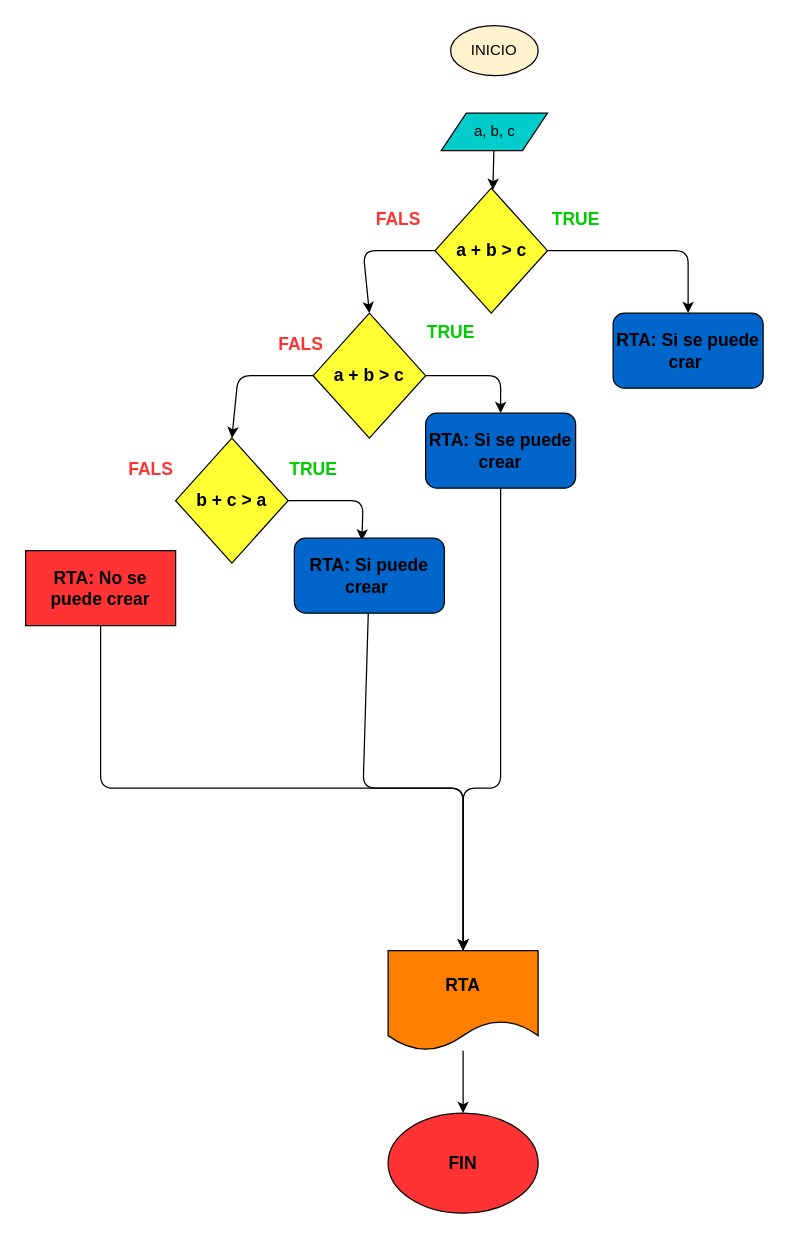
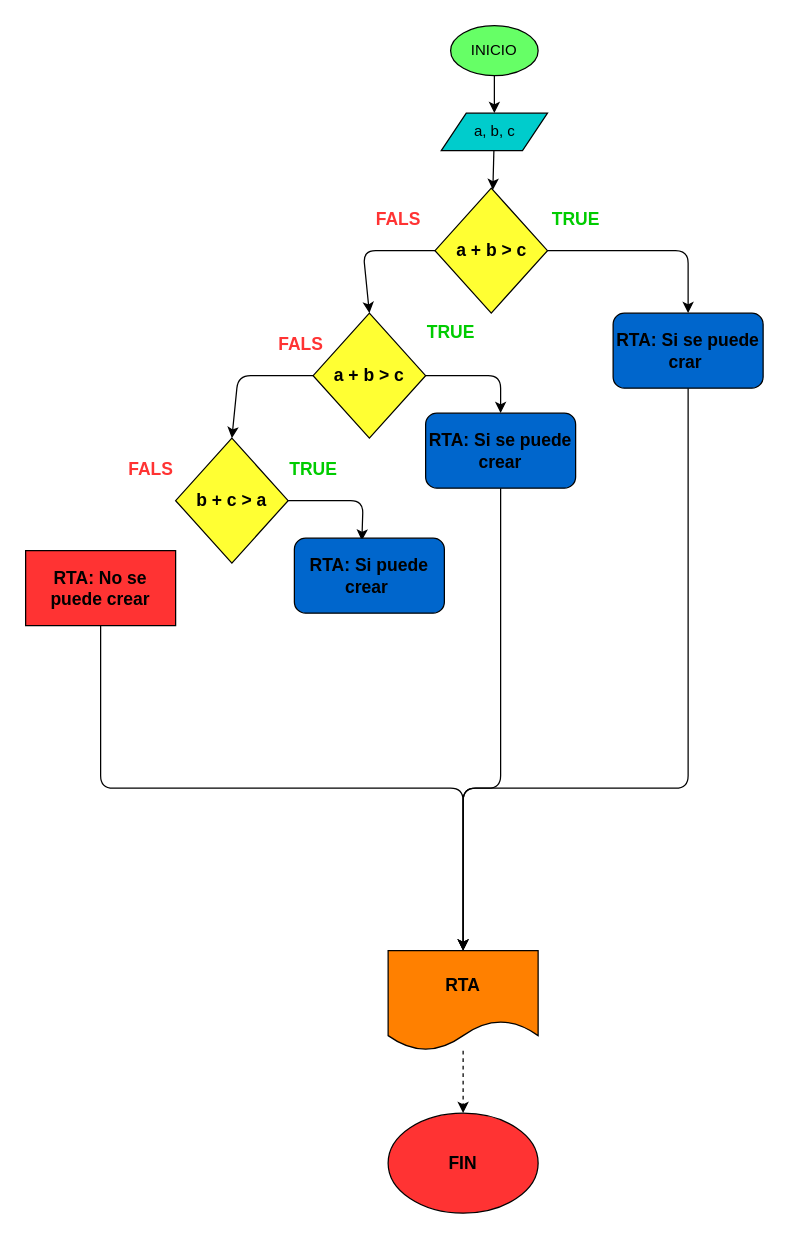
(494, 51) -> (494, 51)
none -> (494, 90)
none -> (688, 678)
(366, 698) -> none
(463, 1078) -> (463, 1078)
